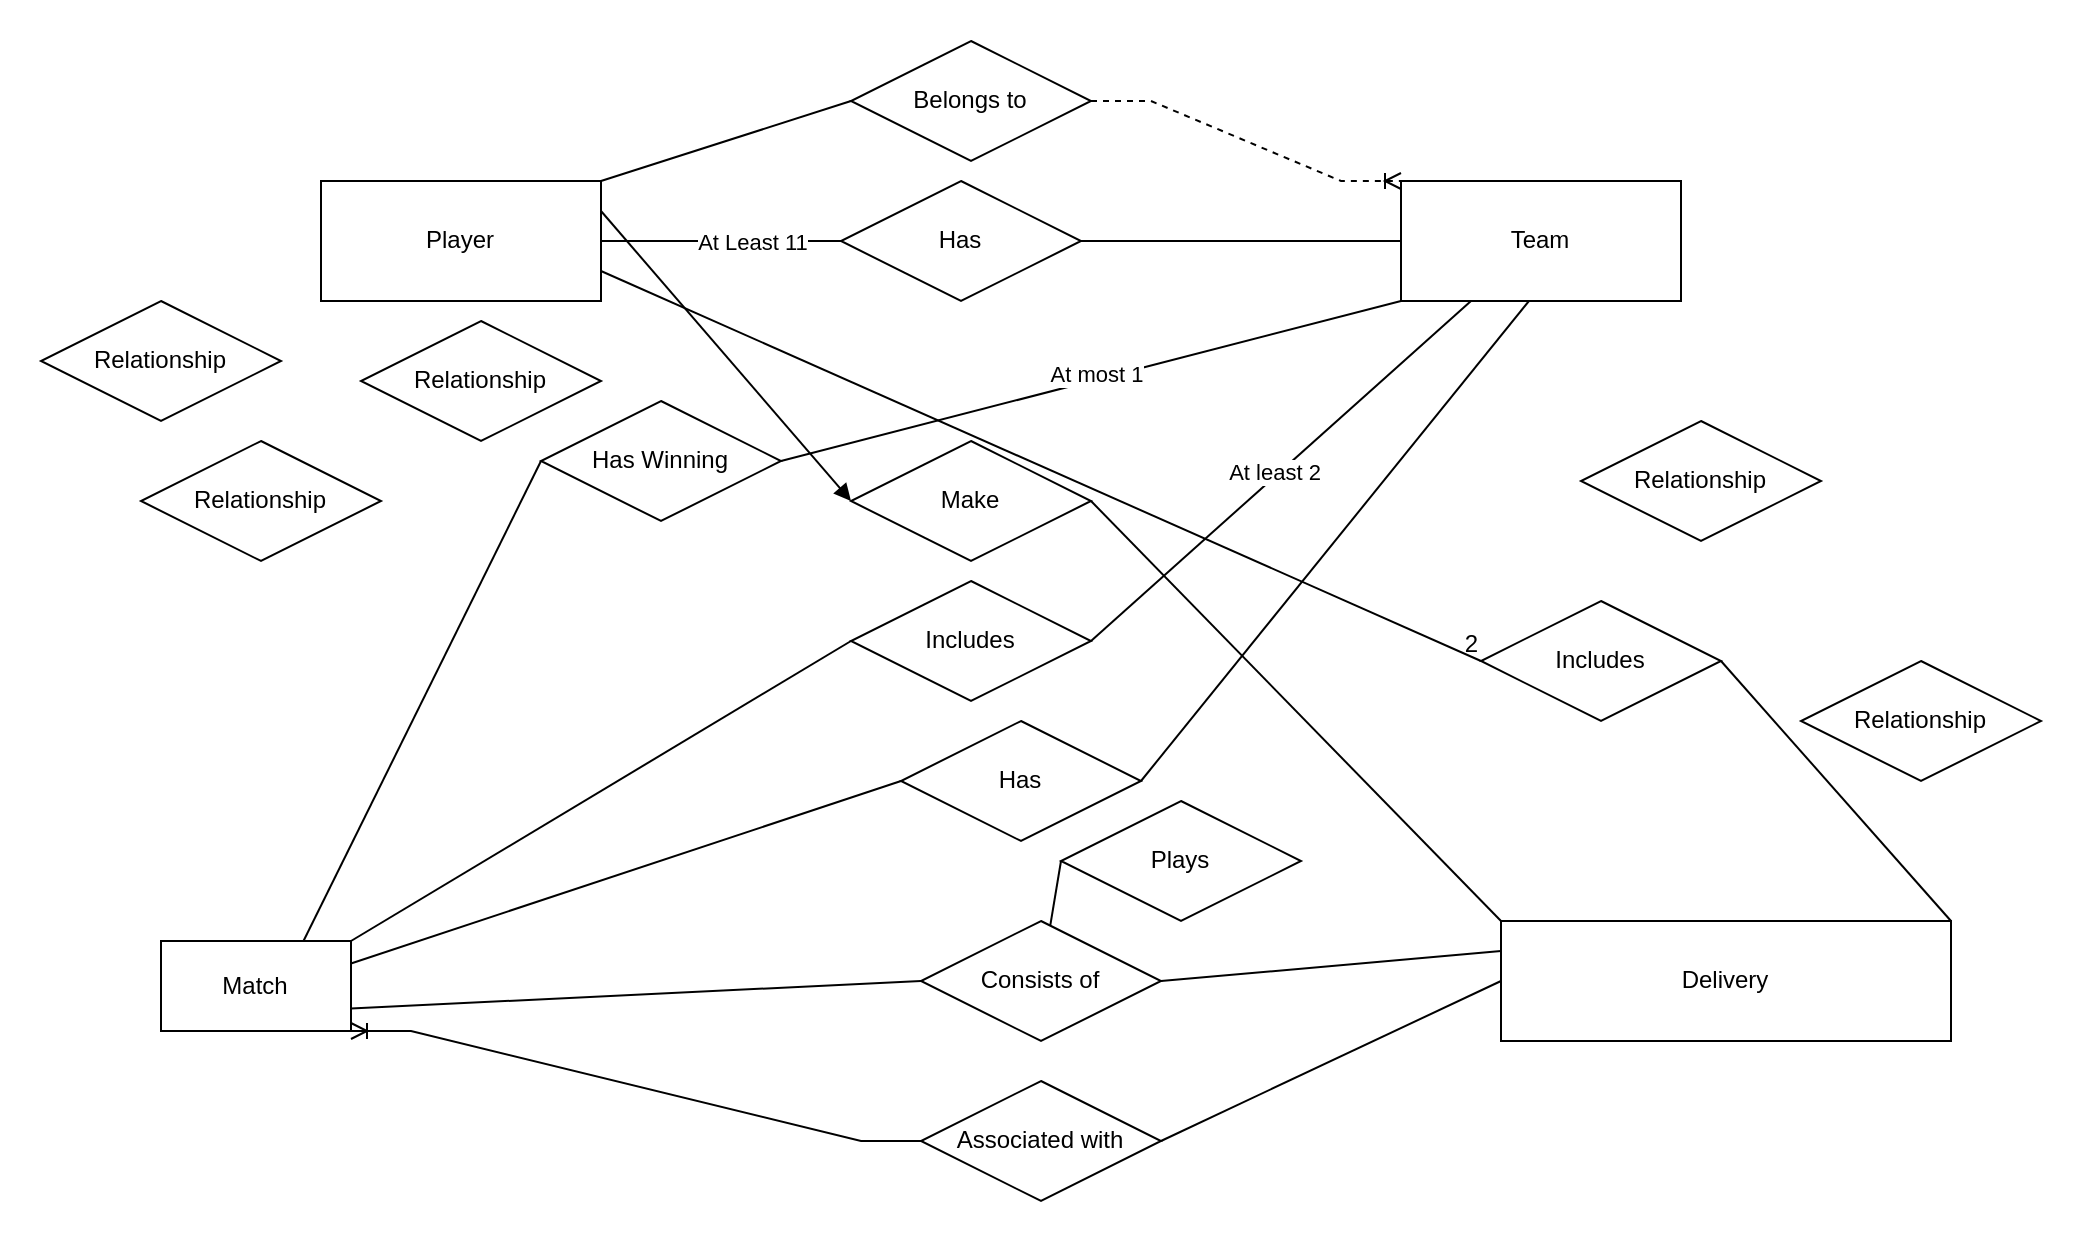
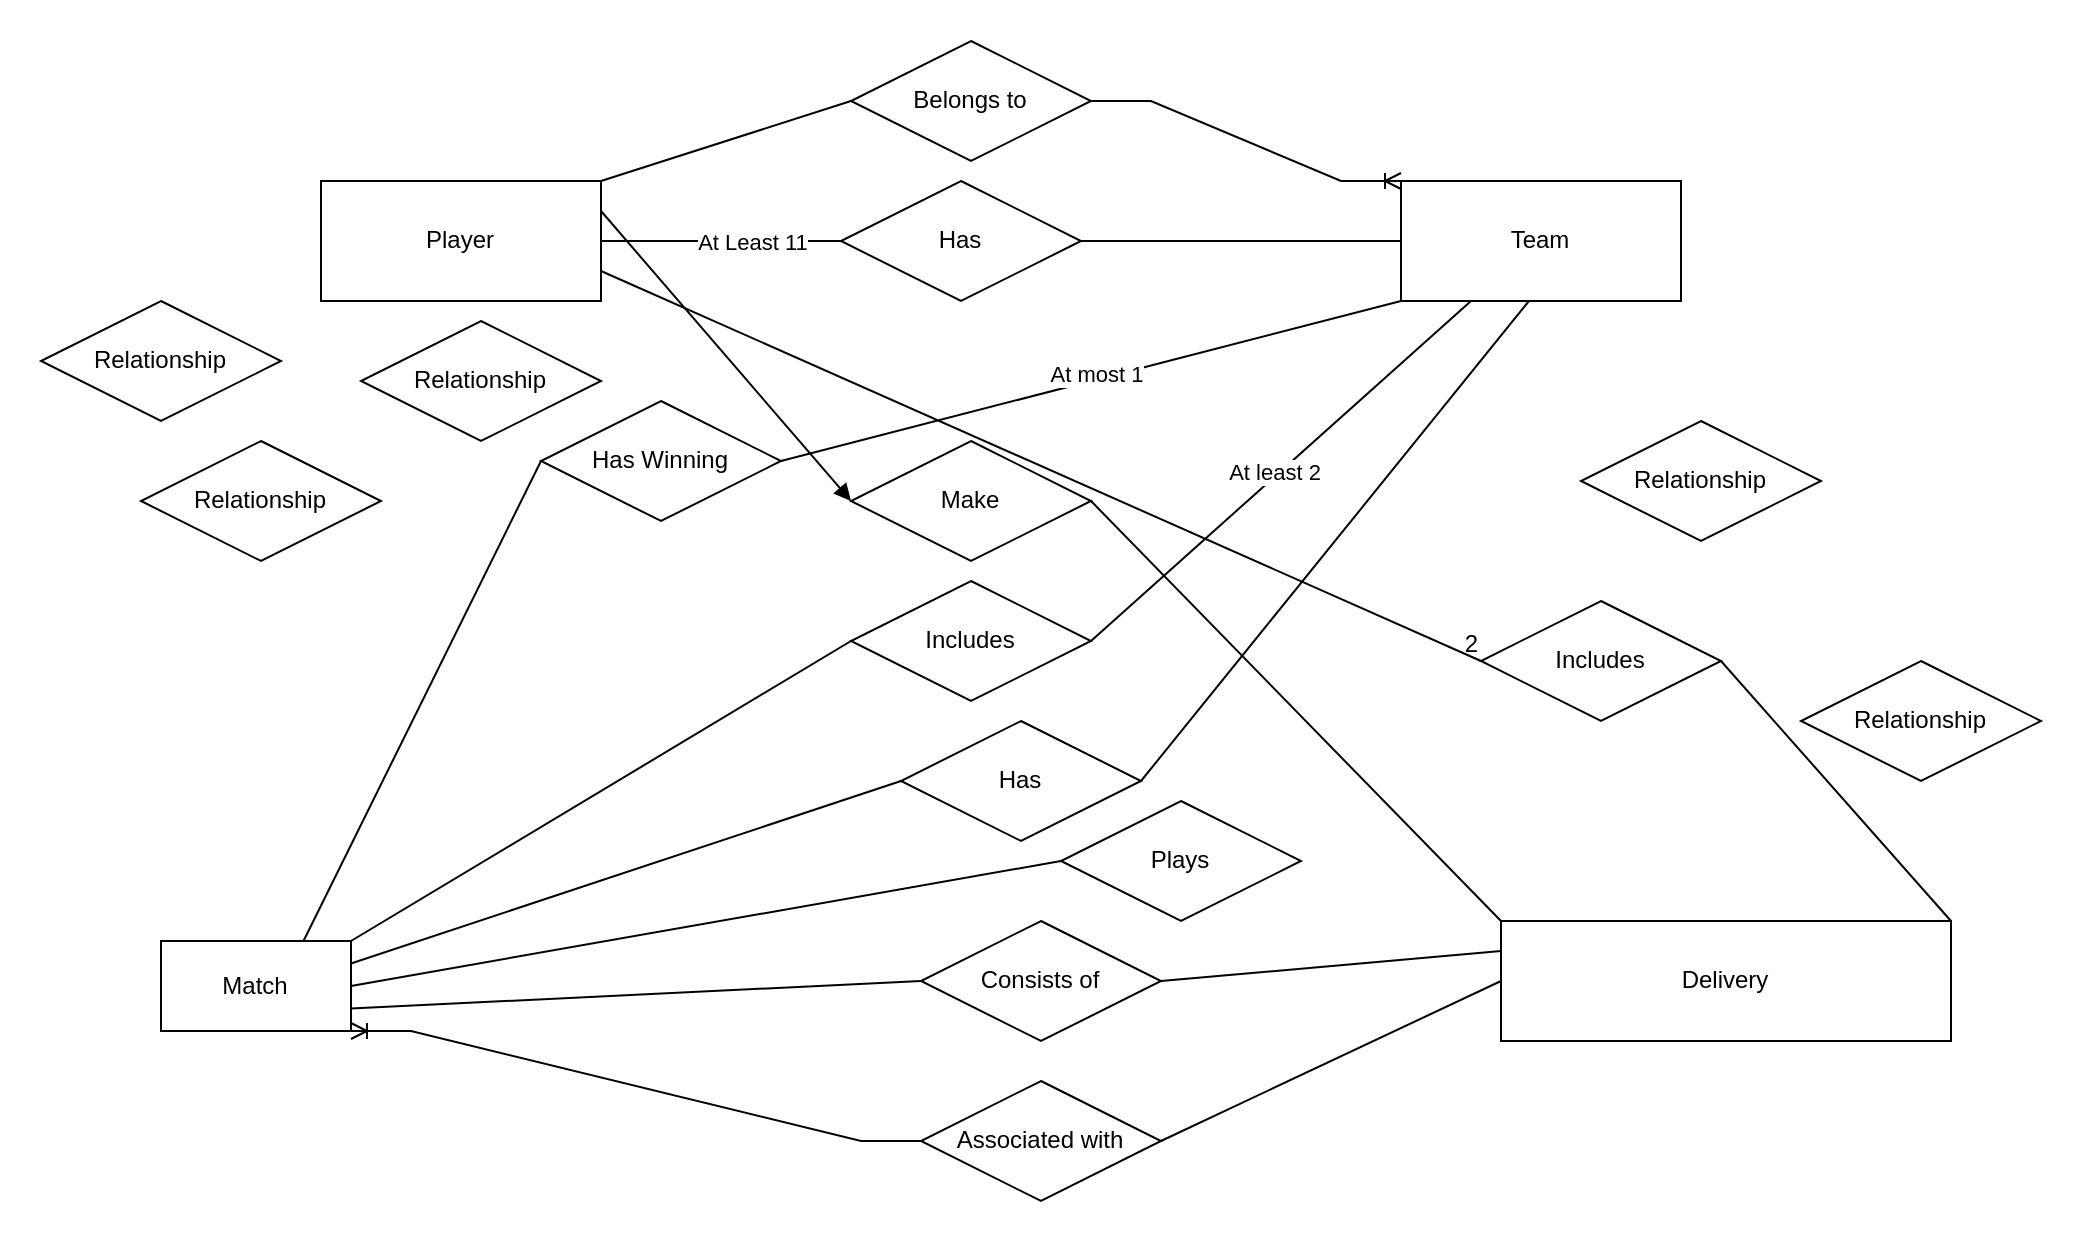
(1247, 141) -> (1247, 141)
(1056, 893) -> (706, 924)
